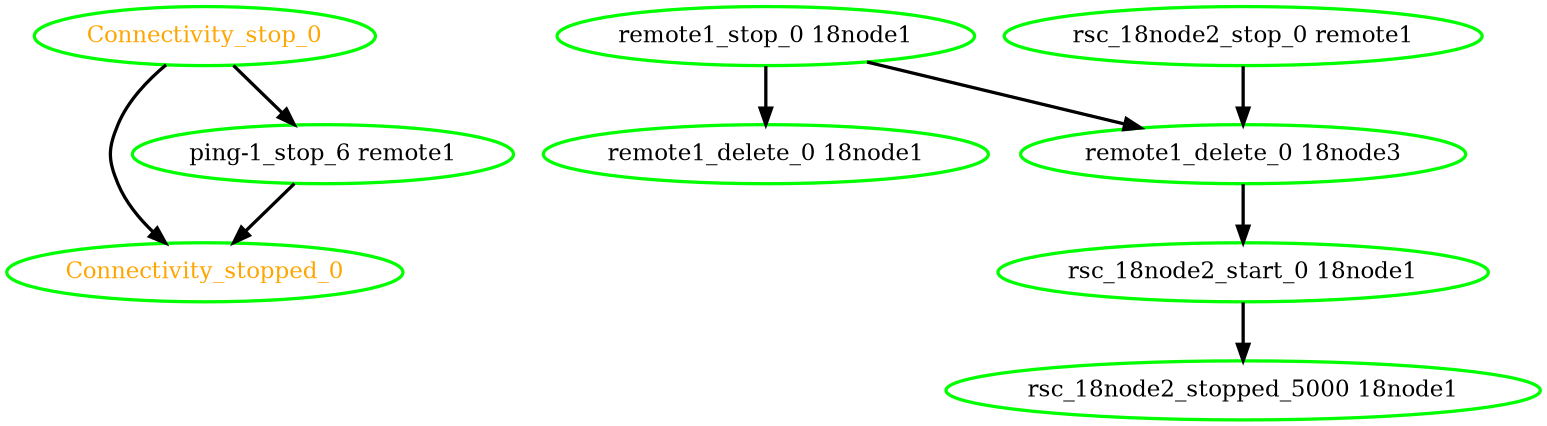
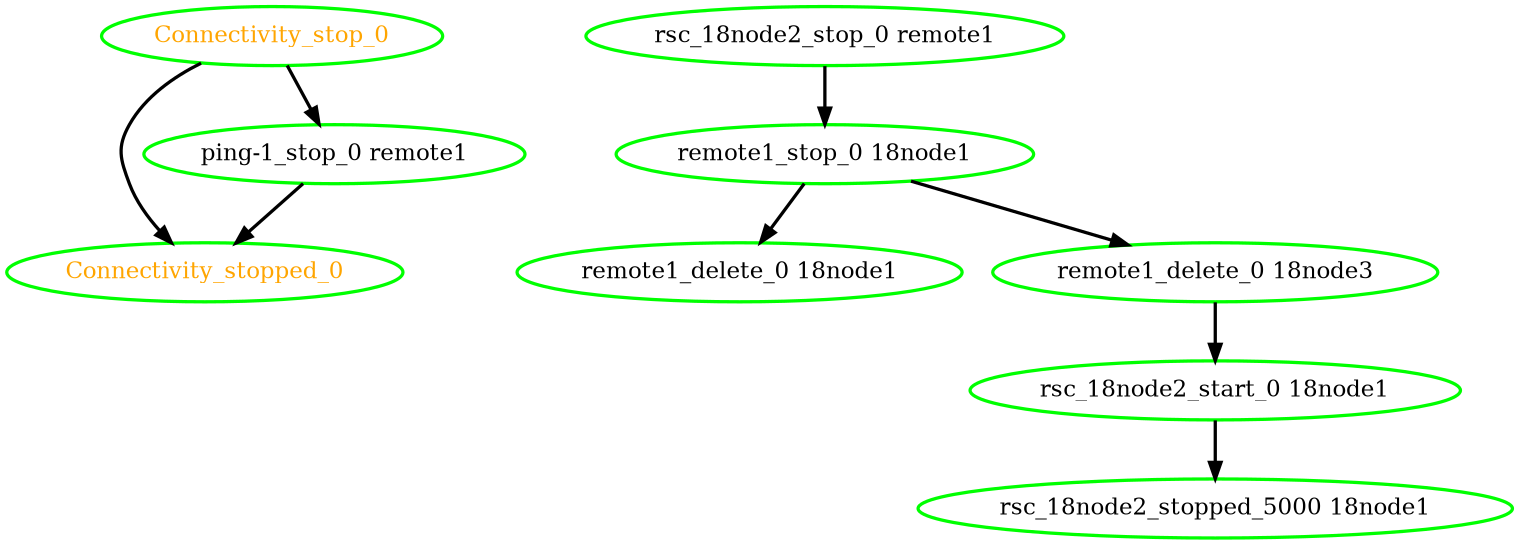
(1243, 87) -> (825, 87)
(323, 154) -> (334, 154)
